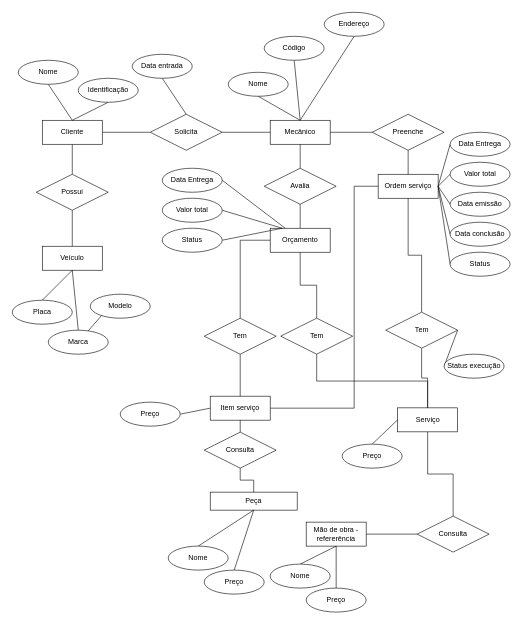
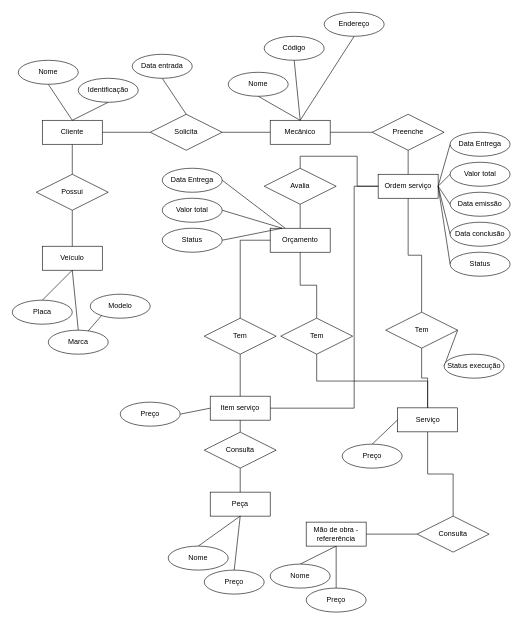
(300, 151) -> (341, 156)
(254, 501) -> (240, 504)
